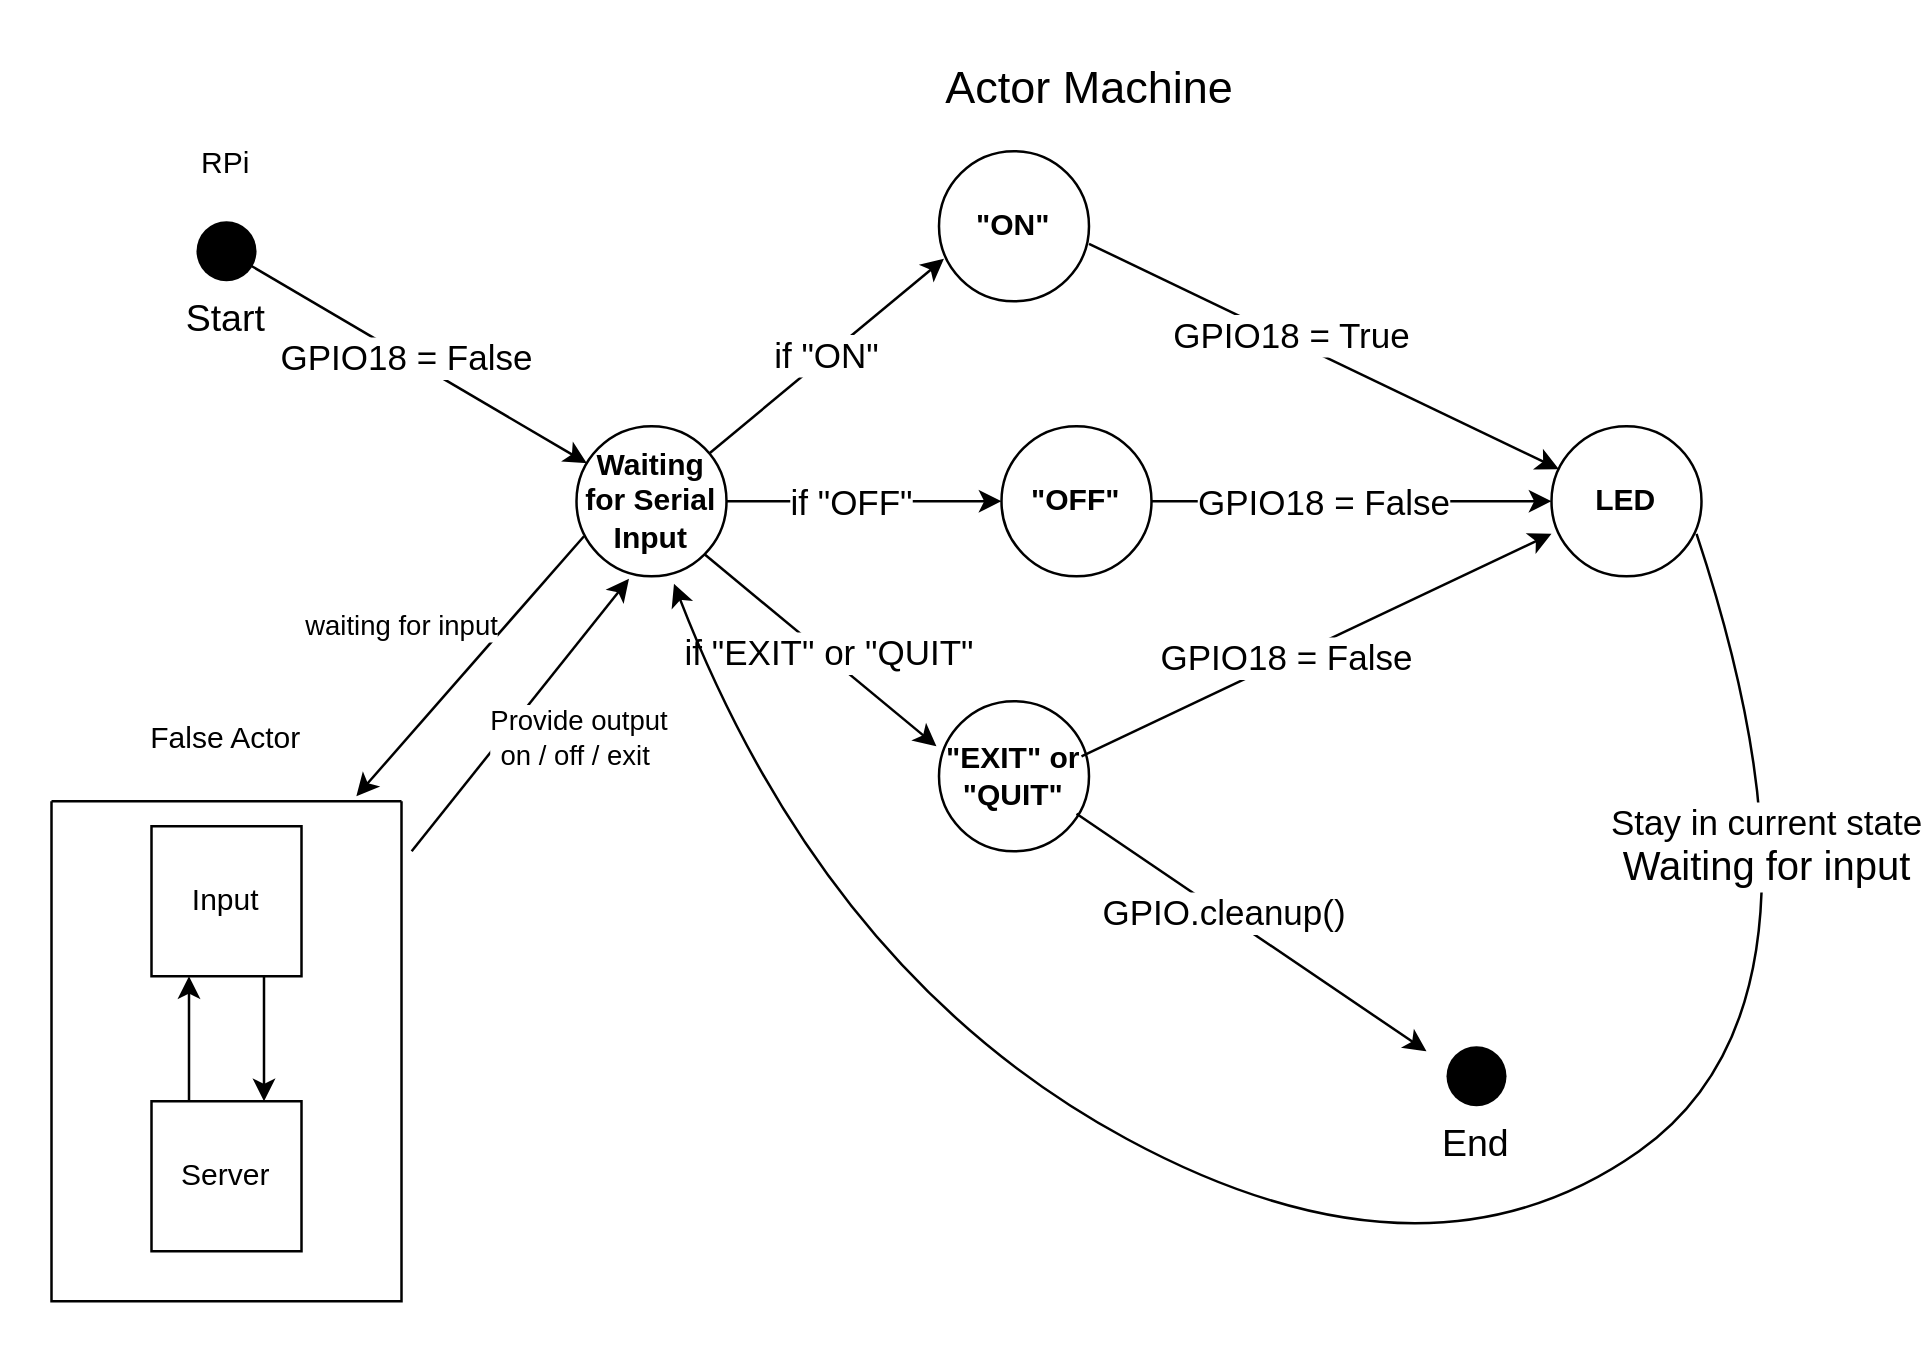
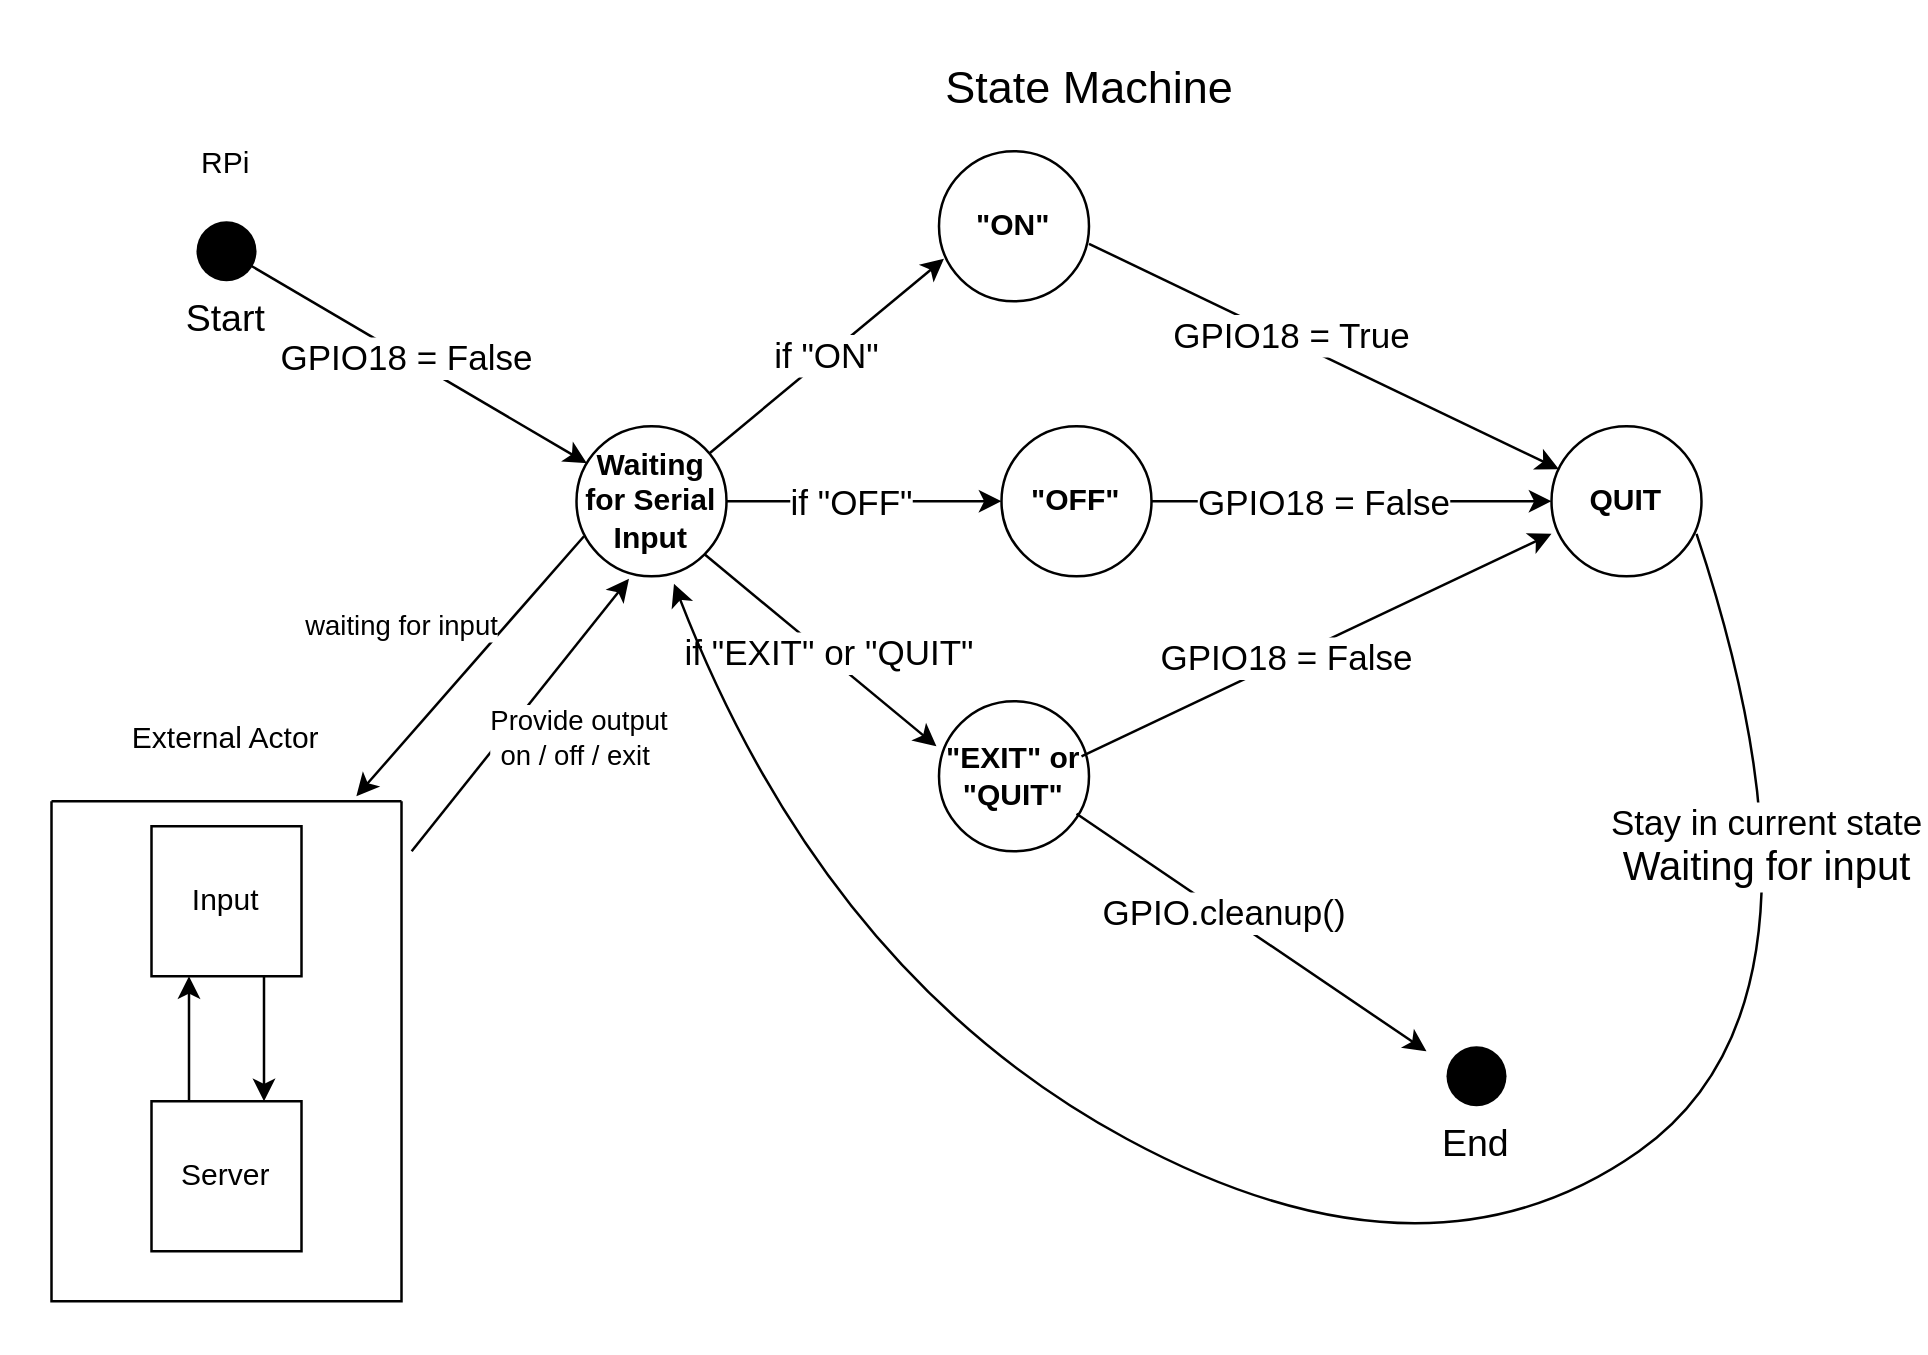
(1090, 89) -> (1090, 89)
(1626, 501) -> (1626, 501)
(226, 739) -> (226, 739)
